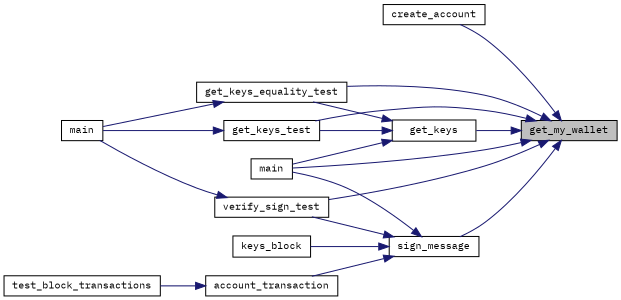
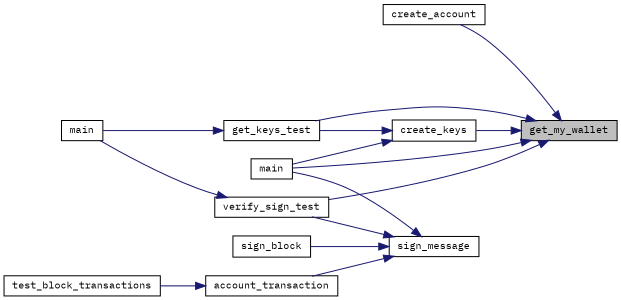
(272, 92) -> none
(434, 131) -> (434, 131)
(512, 198) -> none
(272, 247) -> (272, 247)
